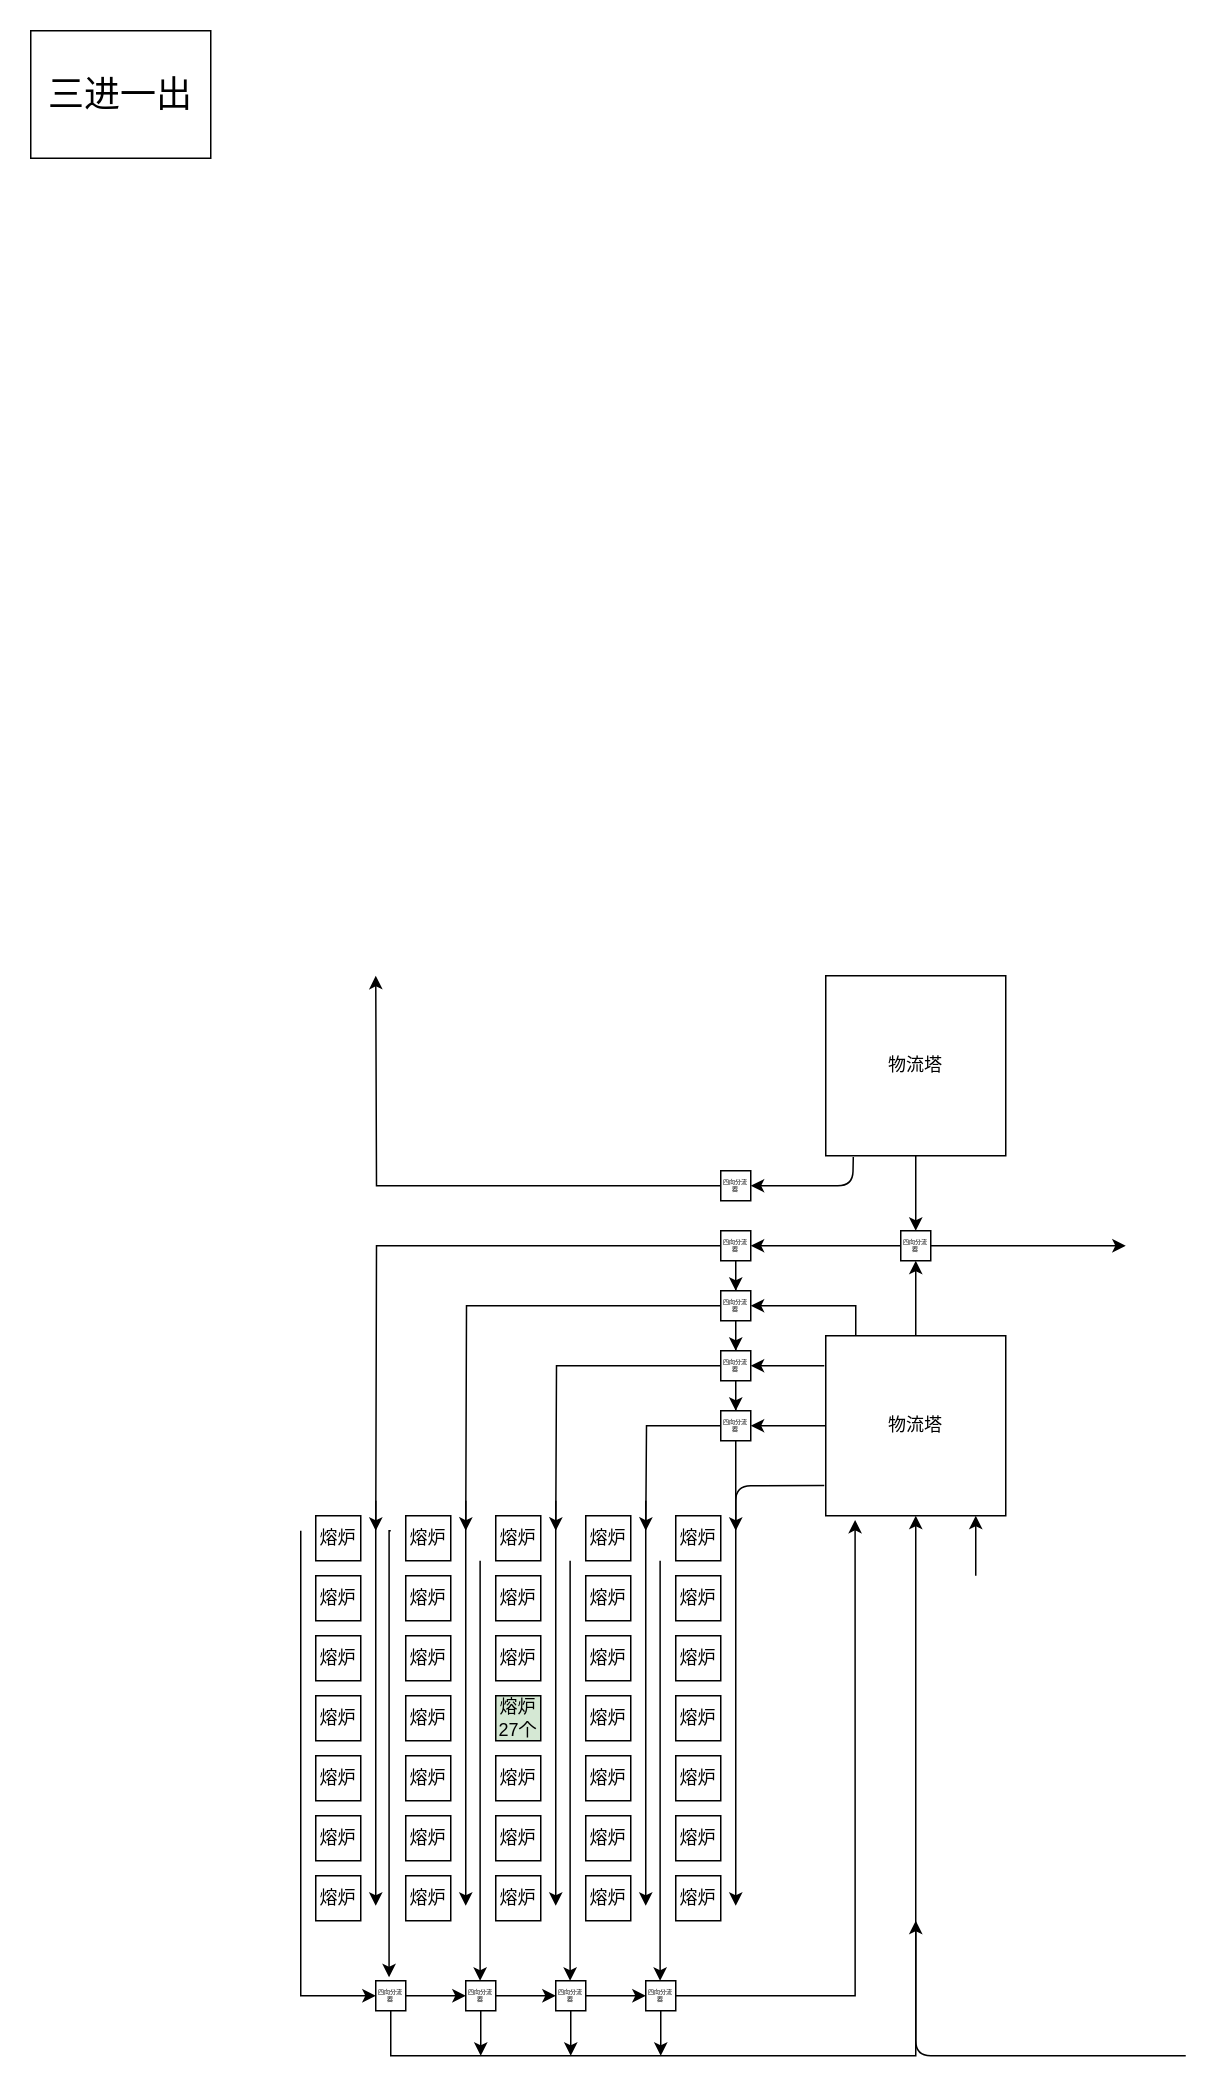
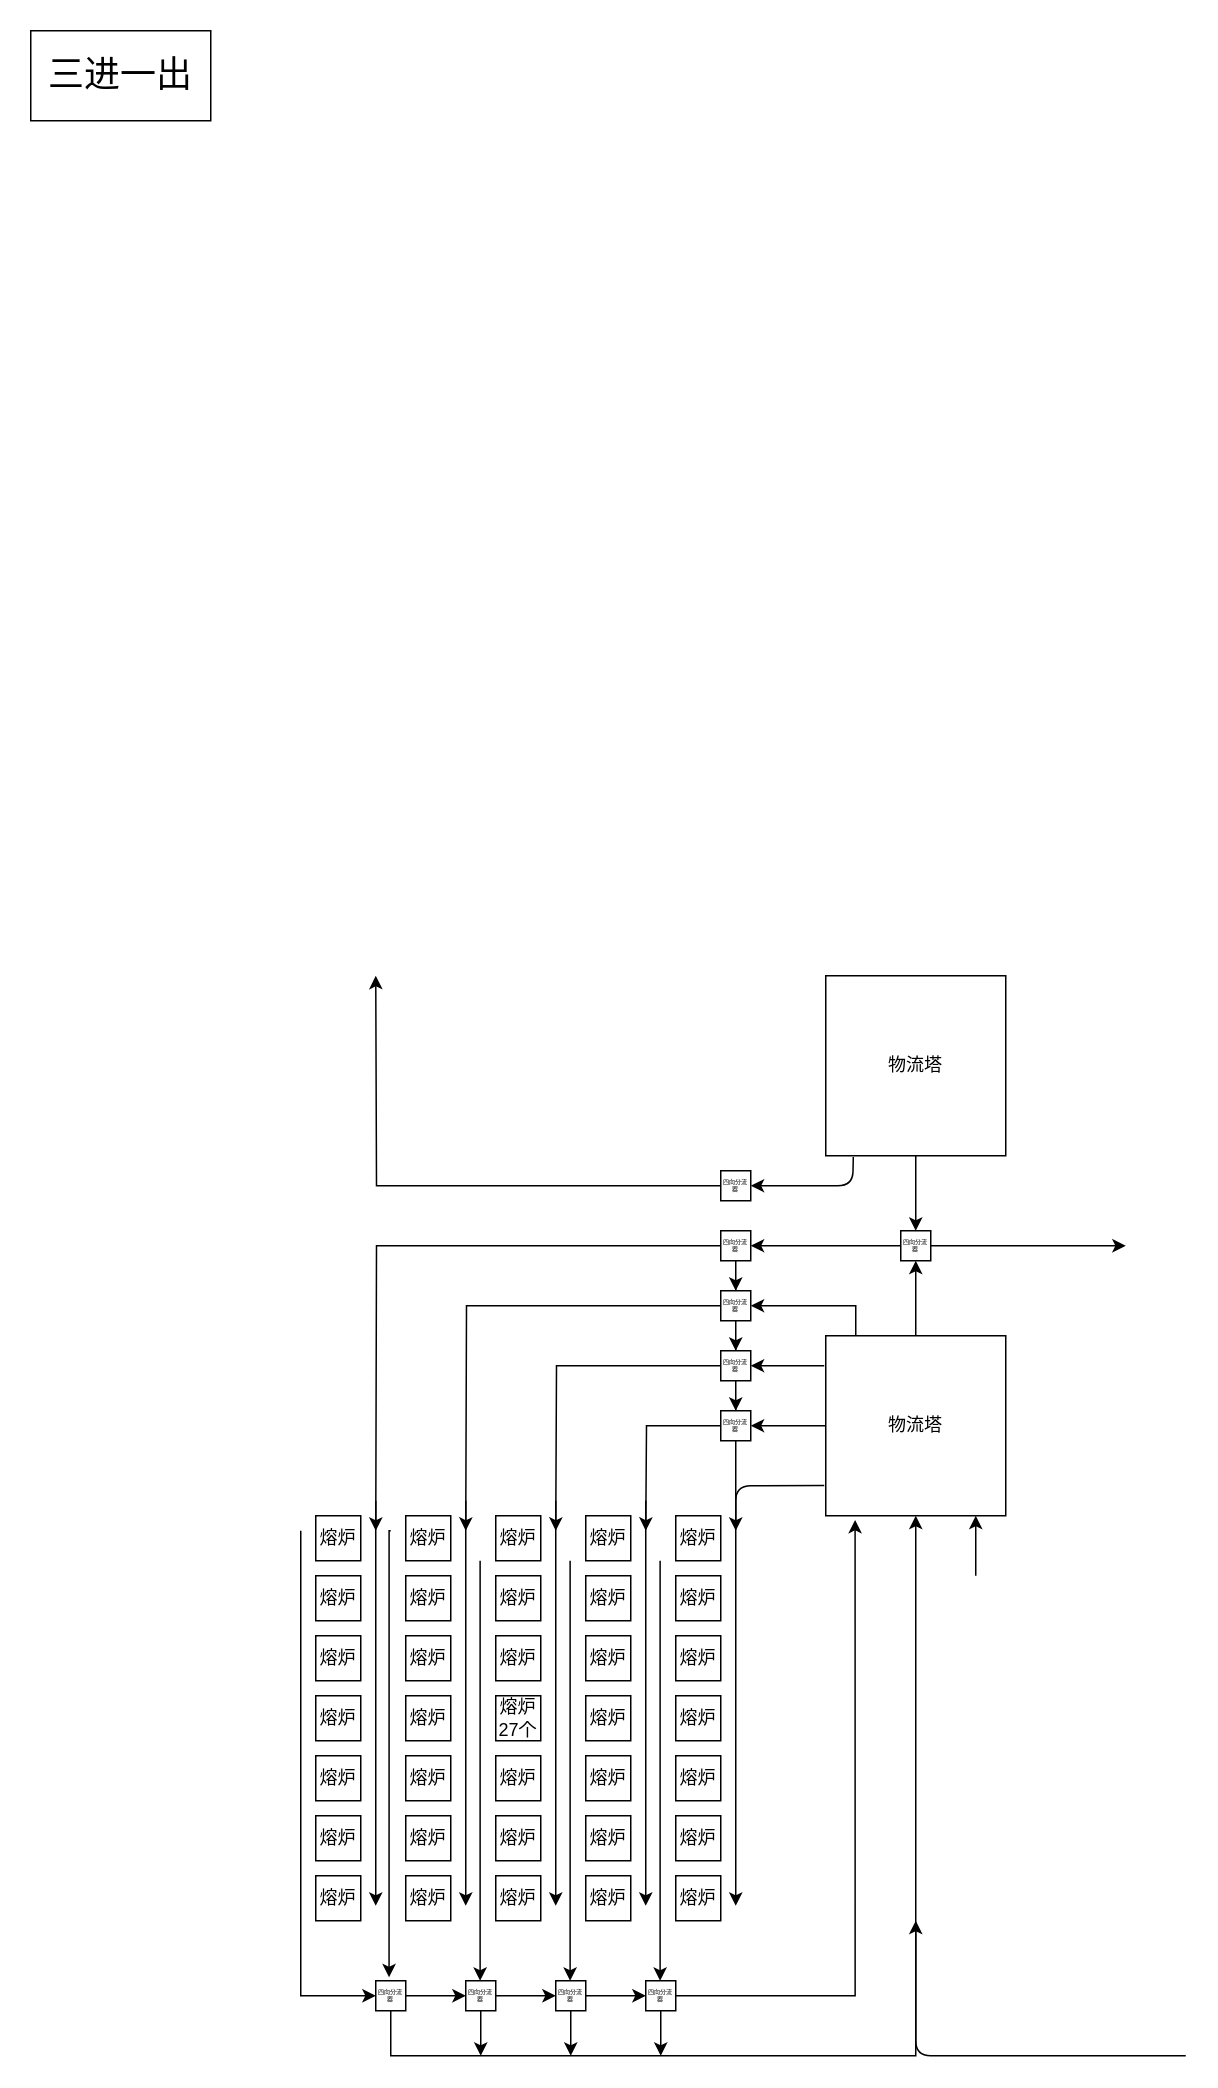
(121, 95) -> (121, 76)
(518, 1718) -> (518, 1718)
